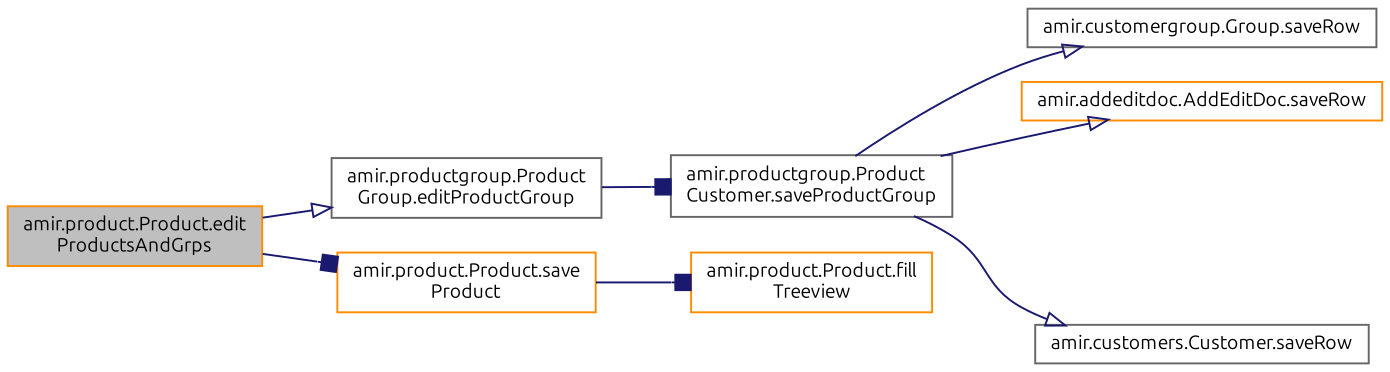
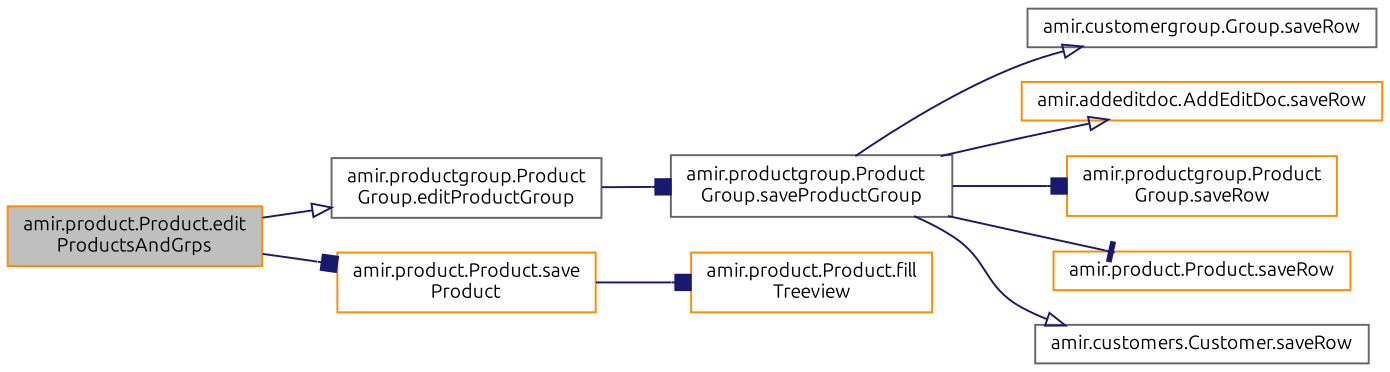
(812, 186) -> (812, 186)
none -> (1202, 186)
none -> (1202, 271)
